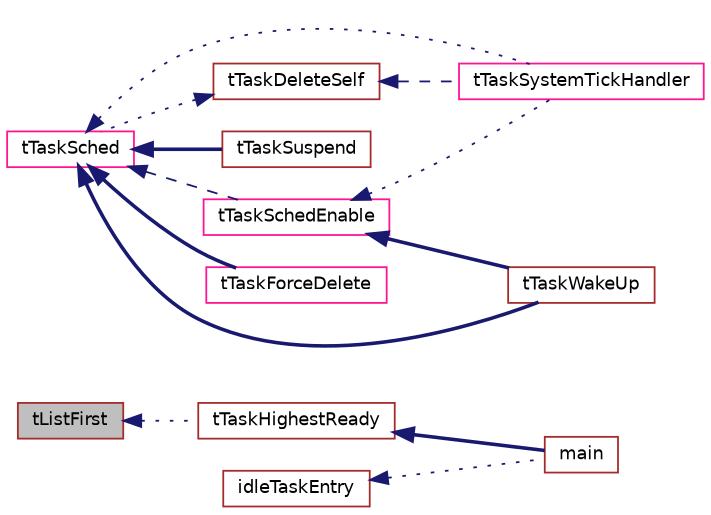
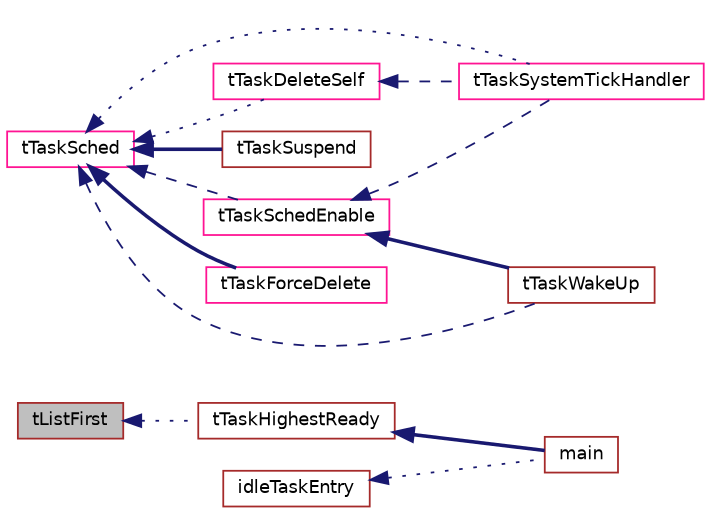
(296, 81) -> (296, 81)
(148, 115) -> (210, 119)
(462, 150) -> (462, 150)
(280, 342) -> (280, 342)
